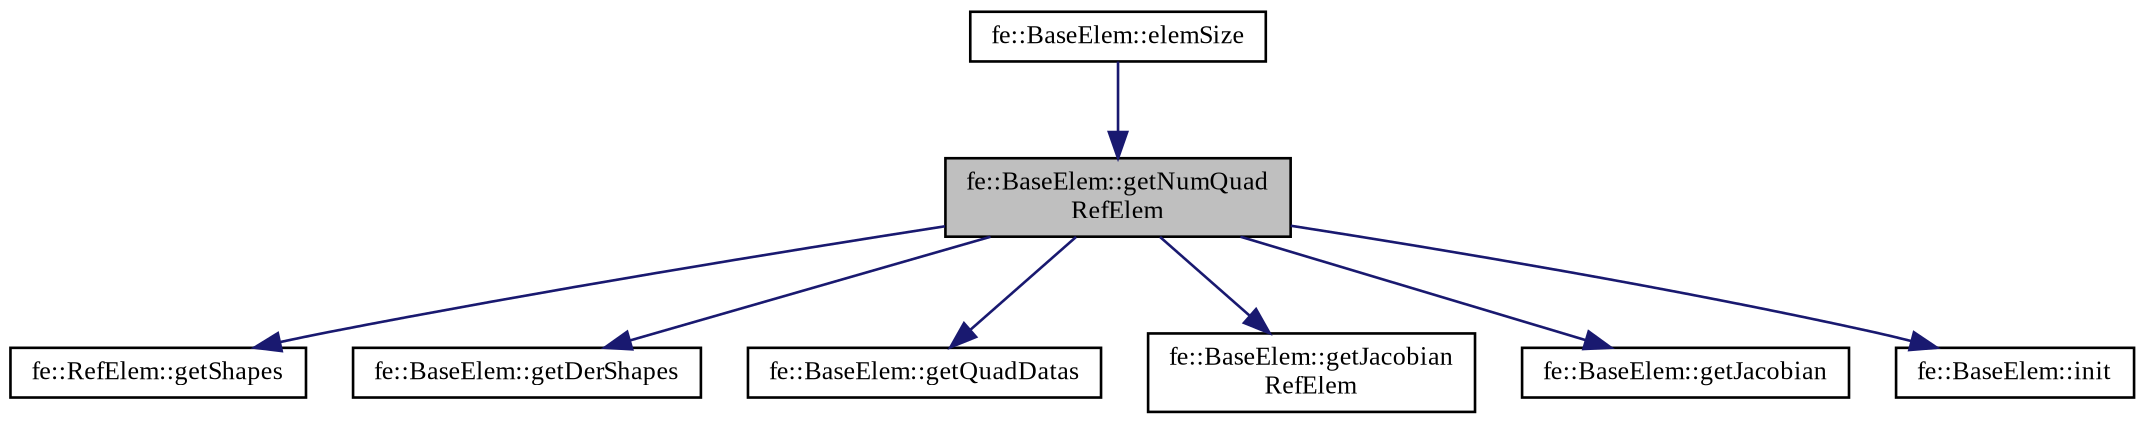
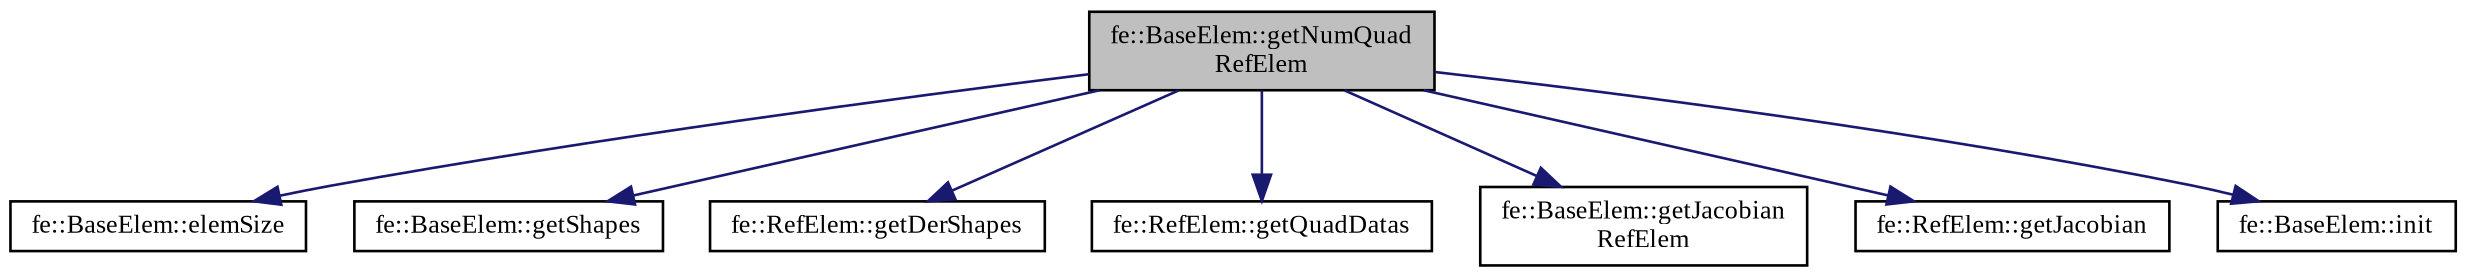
(1118, 97) -> (684, 129)
(158, 373) -> (509, 226)
(527, 373) -> (877, 226)
(925, 373) -> (1262, 226)
(1686, 373) -> (2012, 226)
